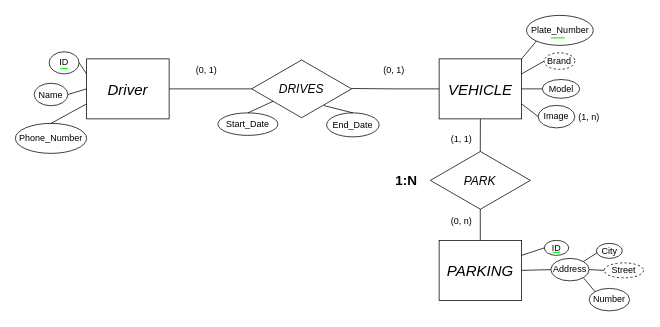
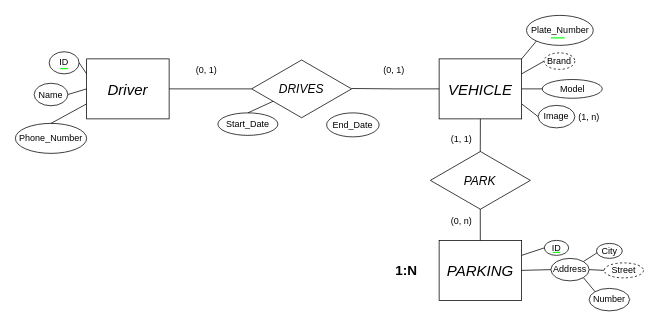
(561, 89) -> (572, 89)
(339, 109) -> none
(407, 180) -> (407, 270)
